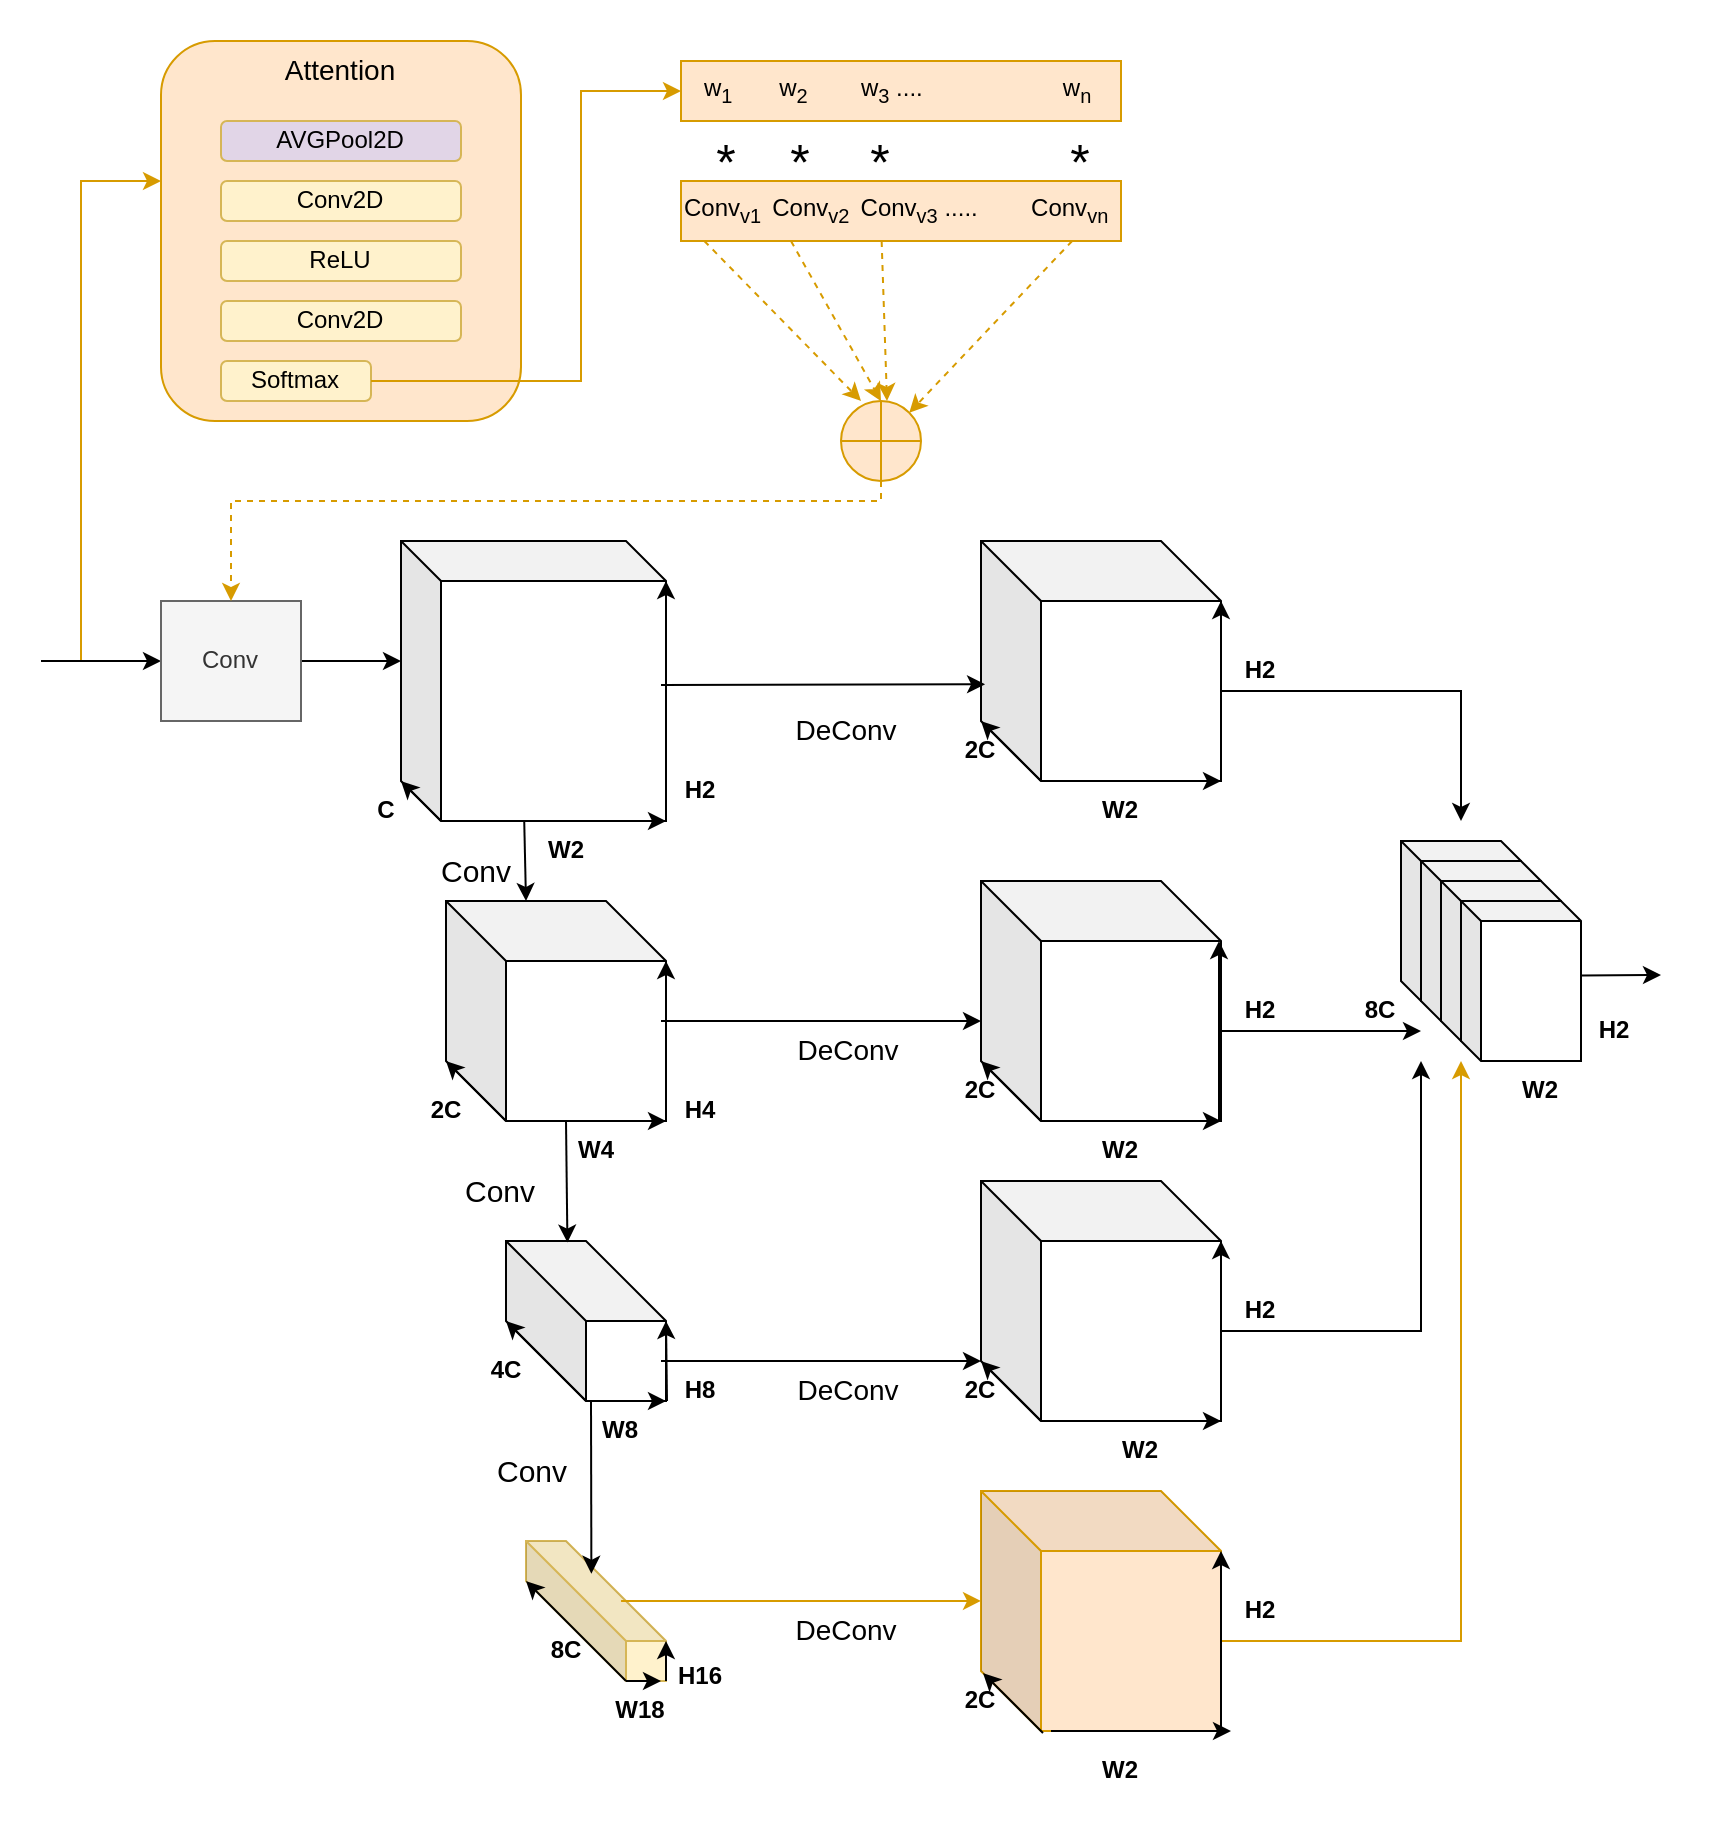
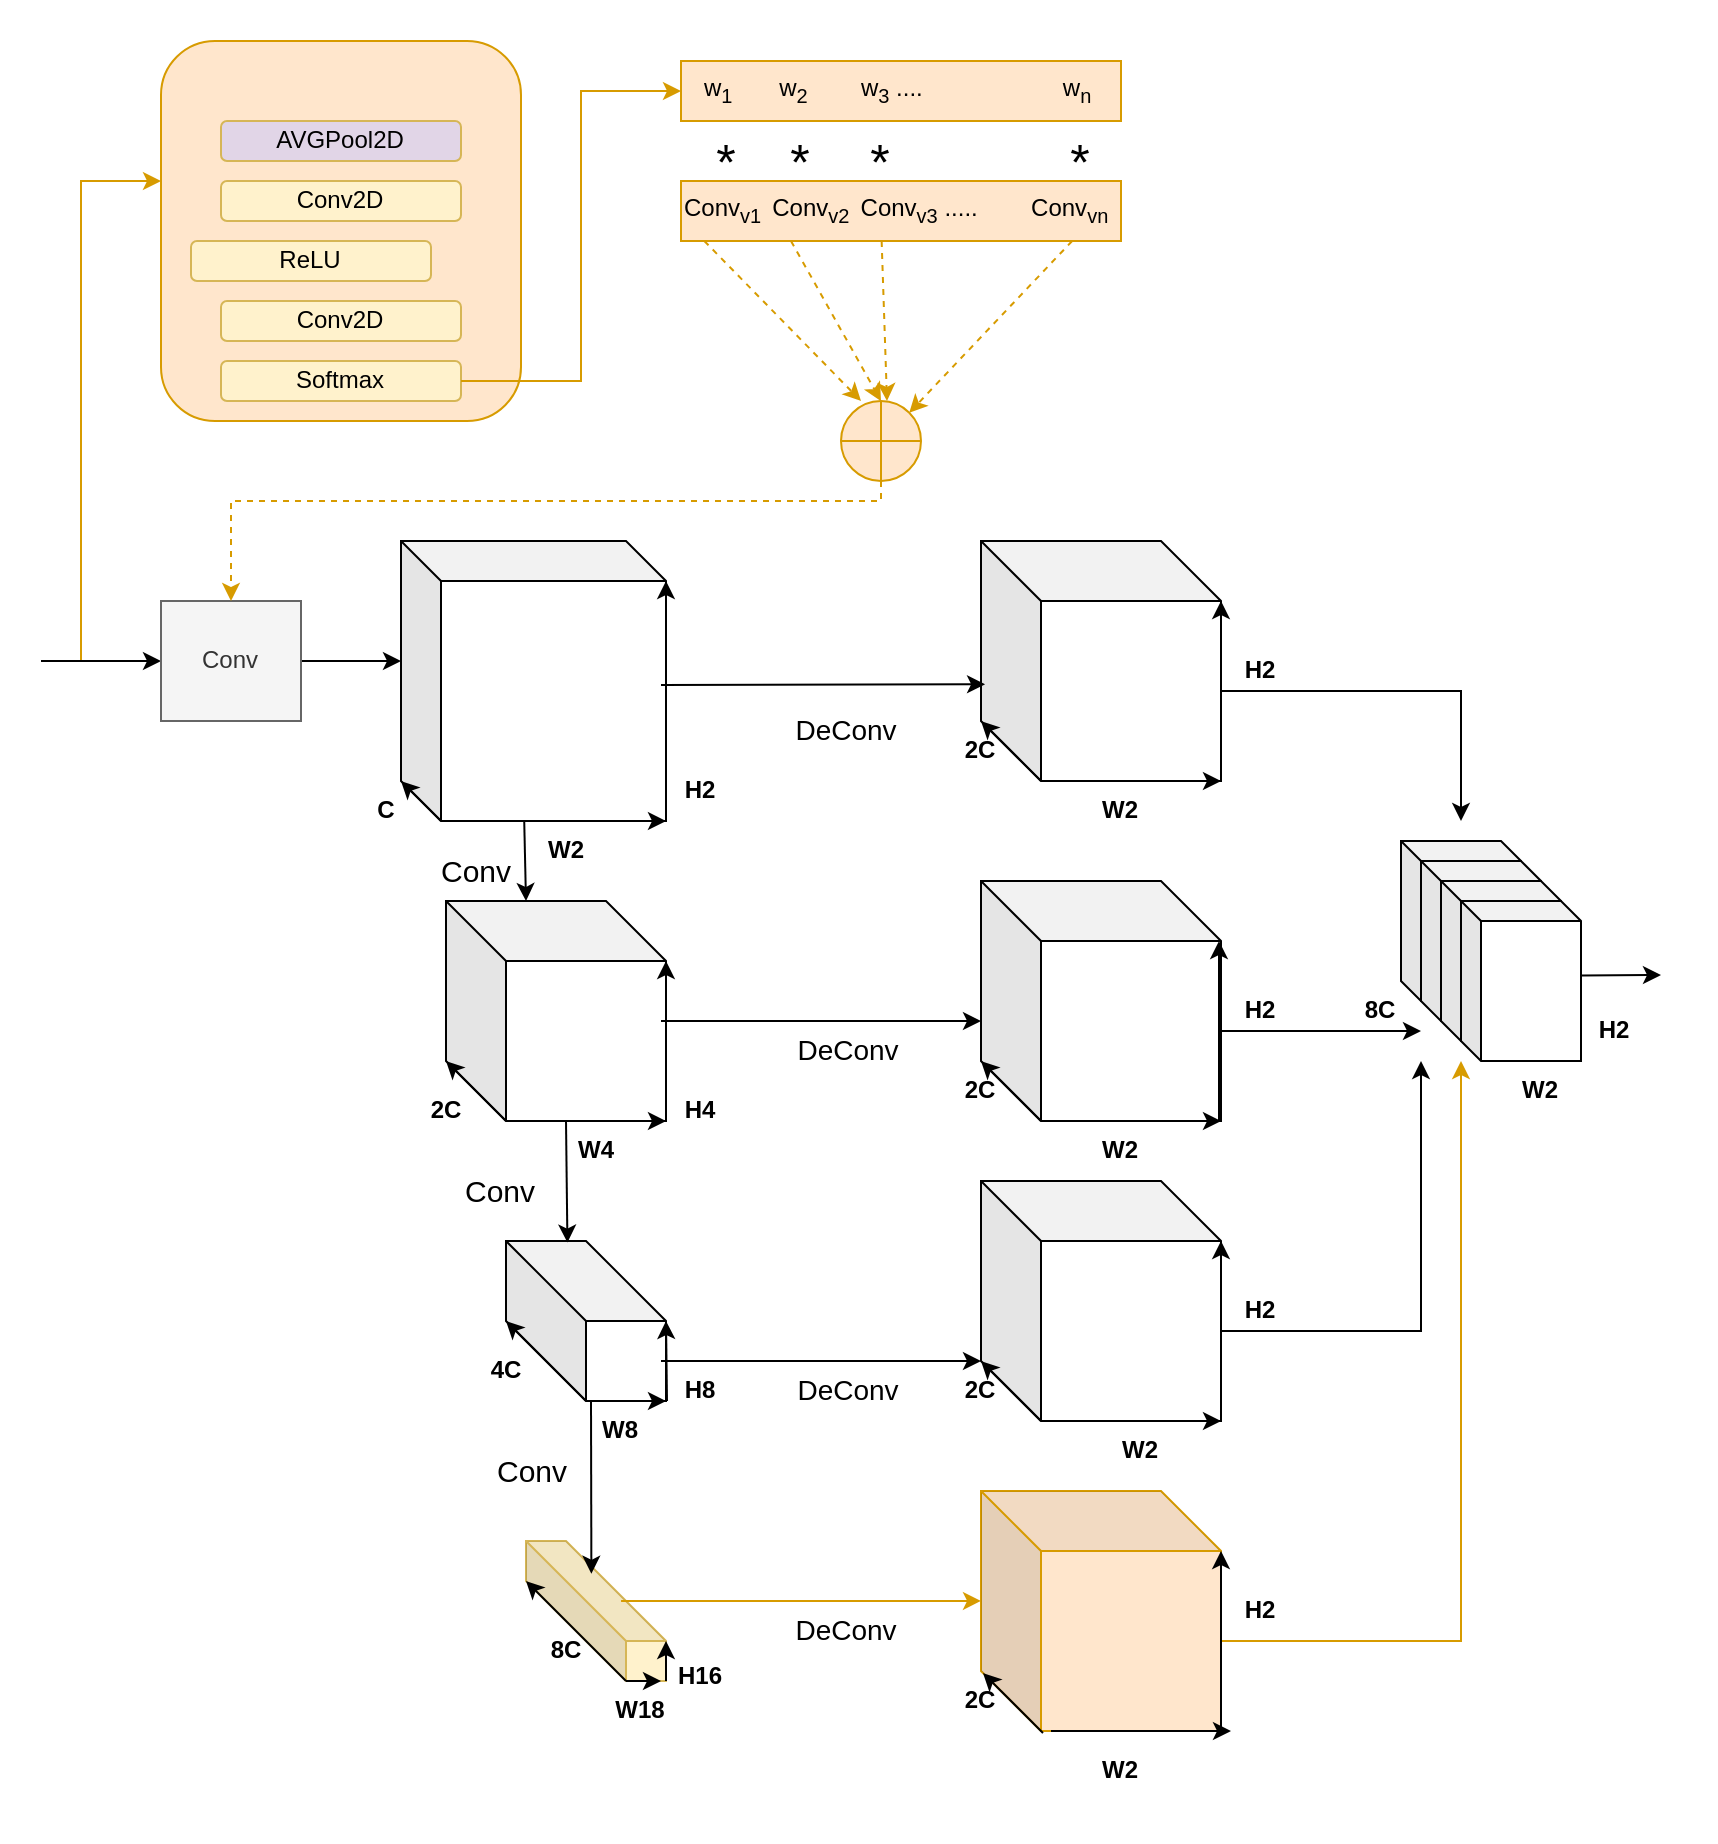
(341, 71) -> none
(341, 261) -> (311, 261)
(296, 381) -> (341, 381)
